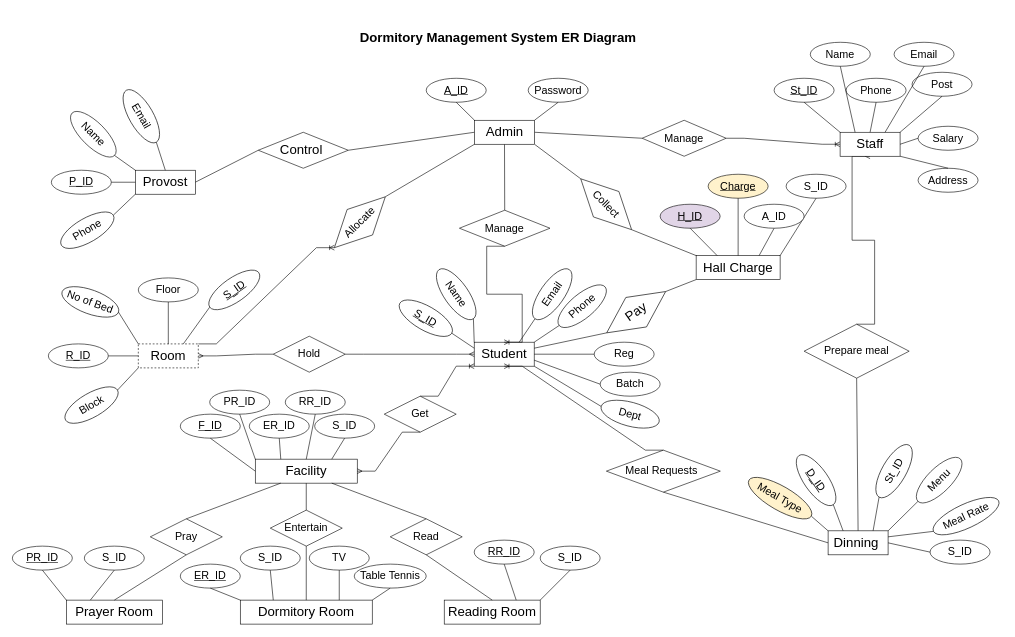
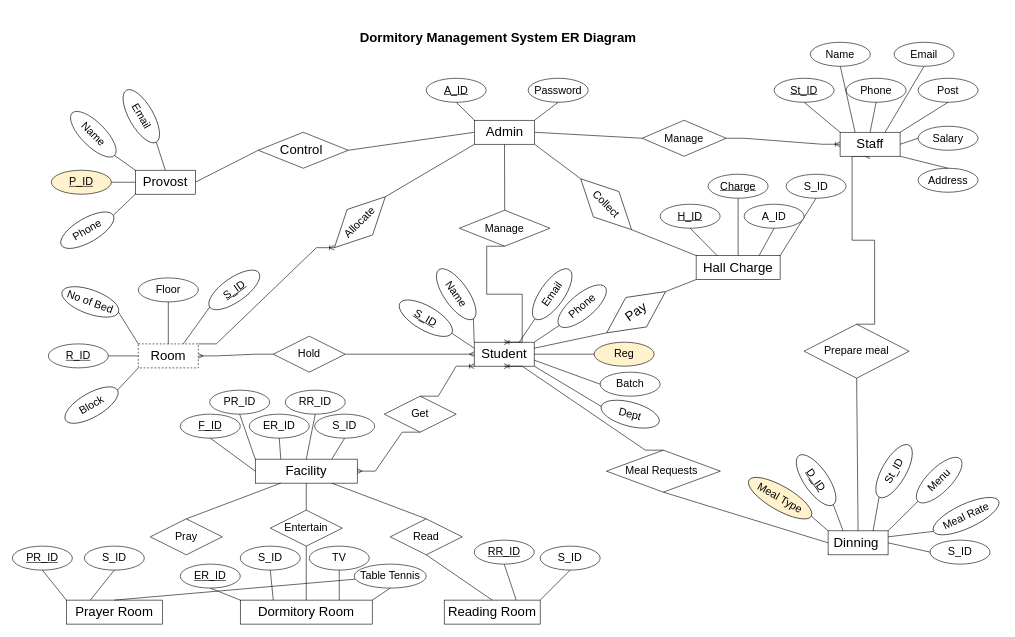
(942, 84) -> (948, 90)
(81, 182) -> (81, 182)
(738, 186) -> (738, 186)
(690, 216) -> (690, 216)
(624, 354) -> (624, 354)
(150, 578) -> (235, 590)
